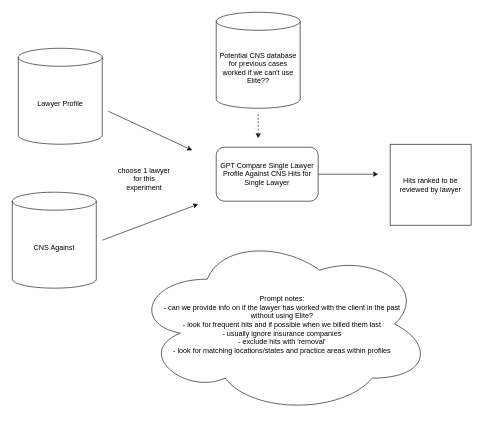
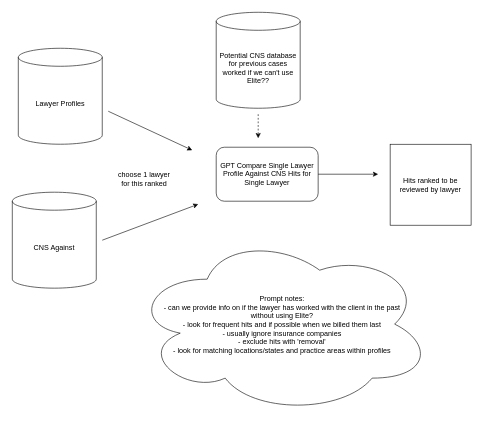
(60, 104) -> (60, 104)
(144, 179) -> (144, 179)
